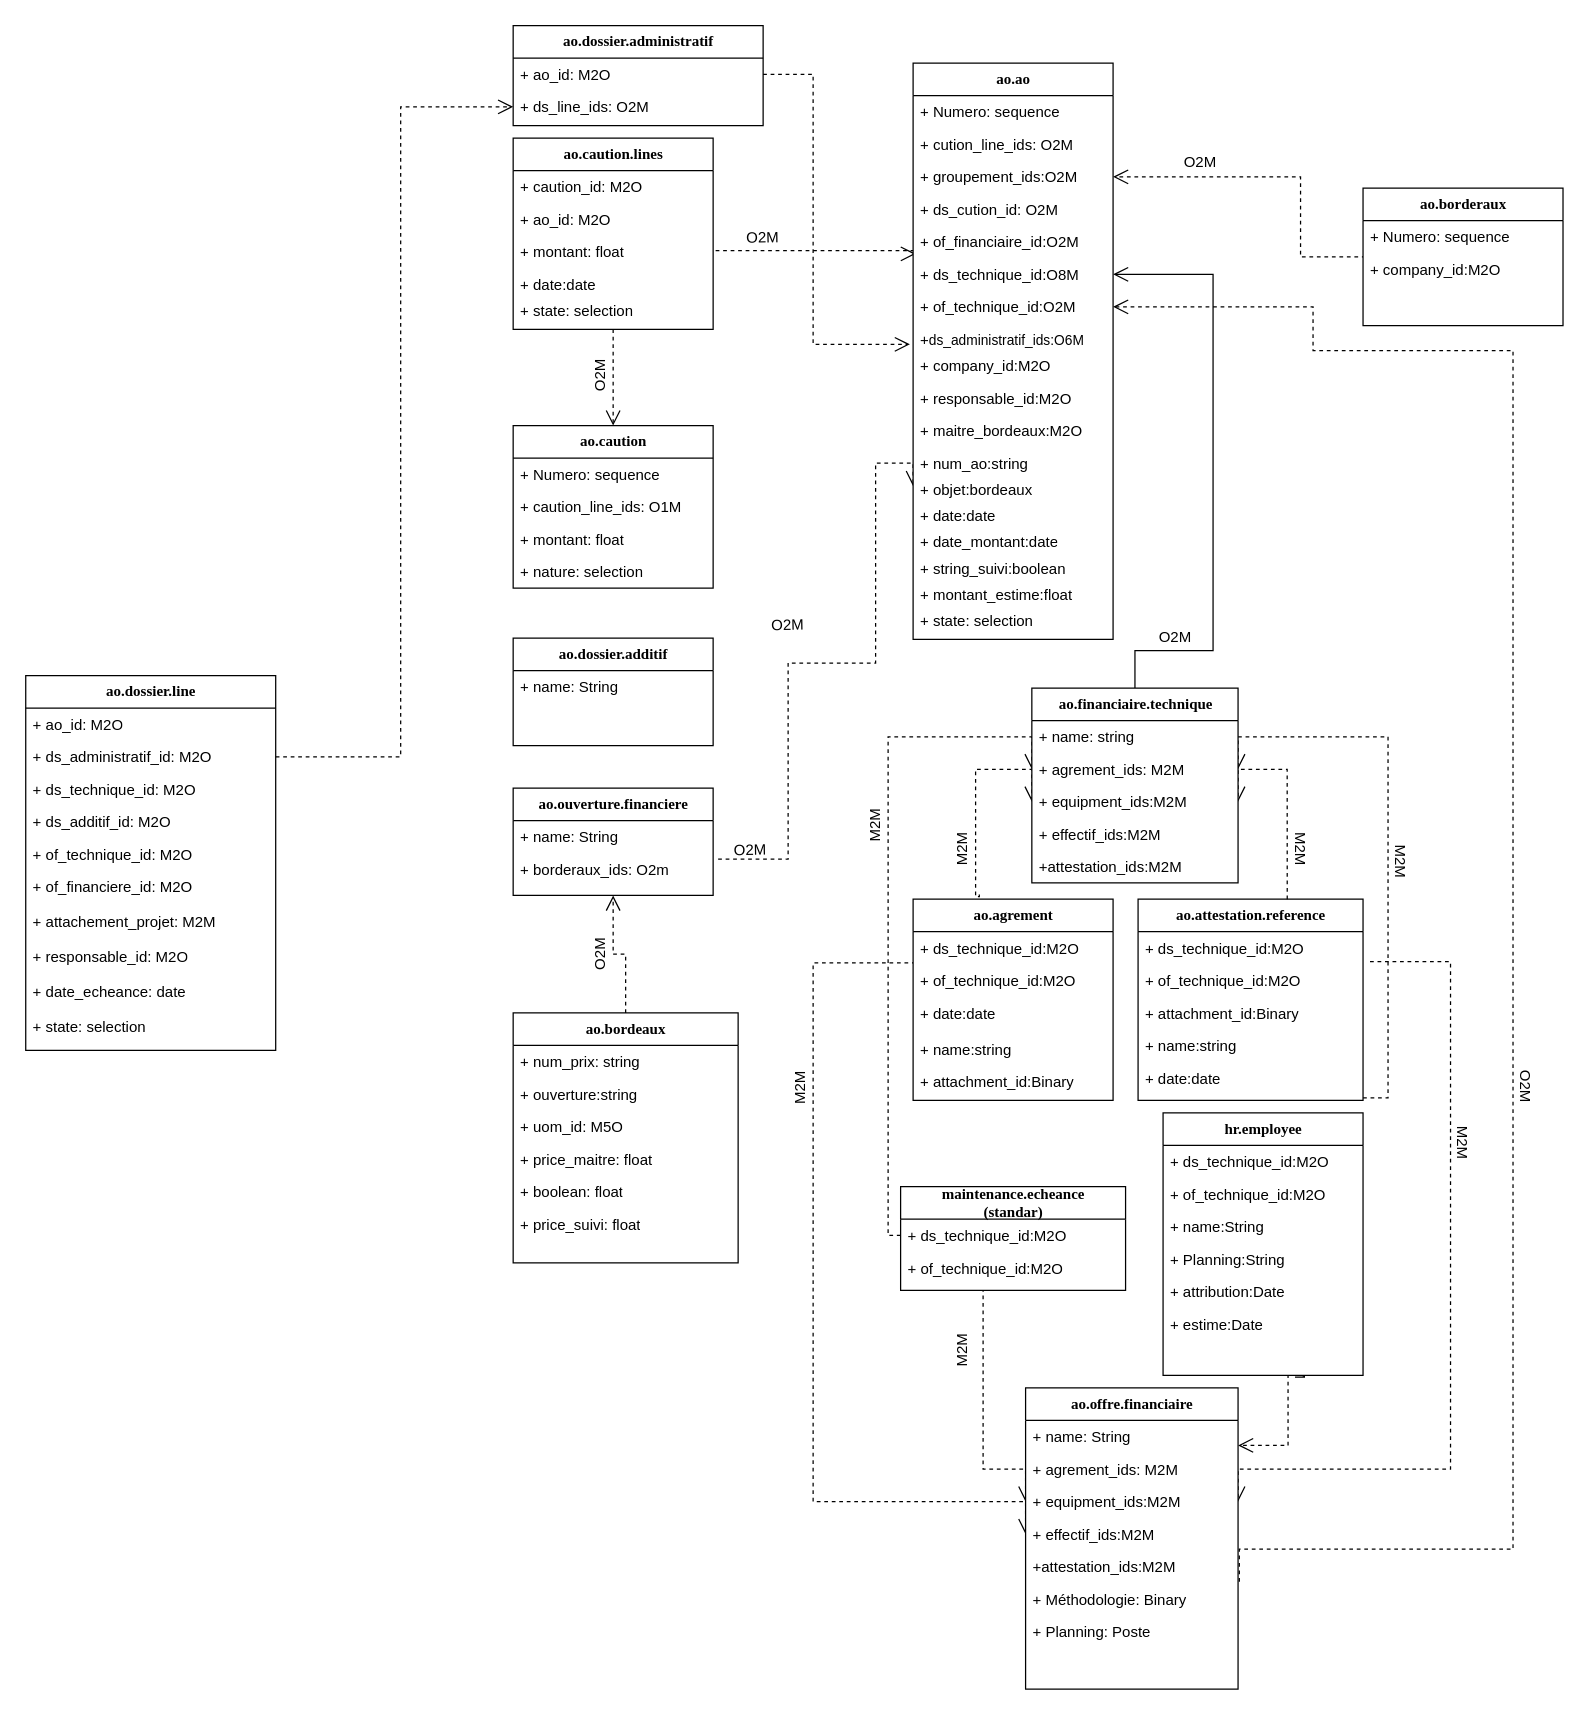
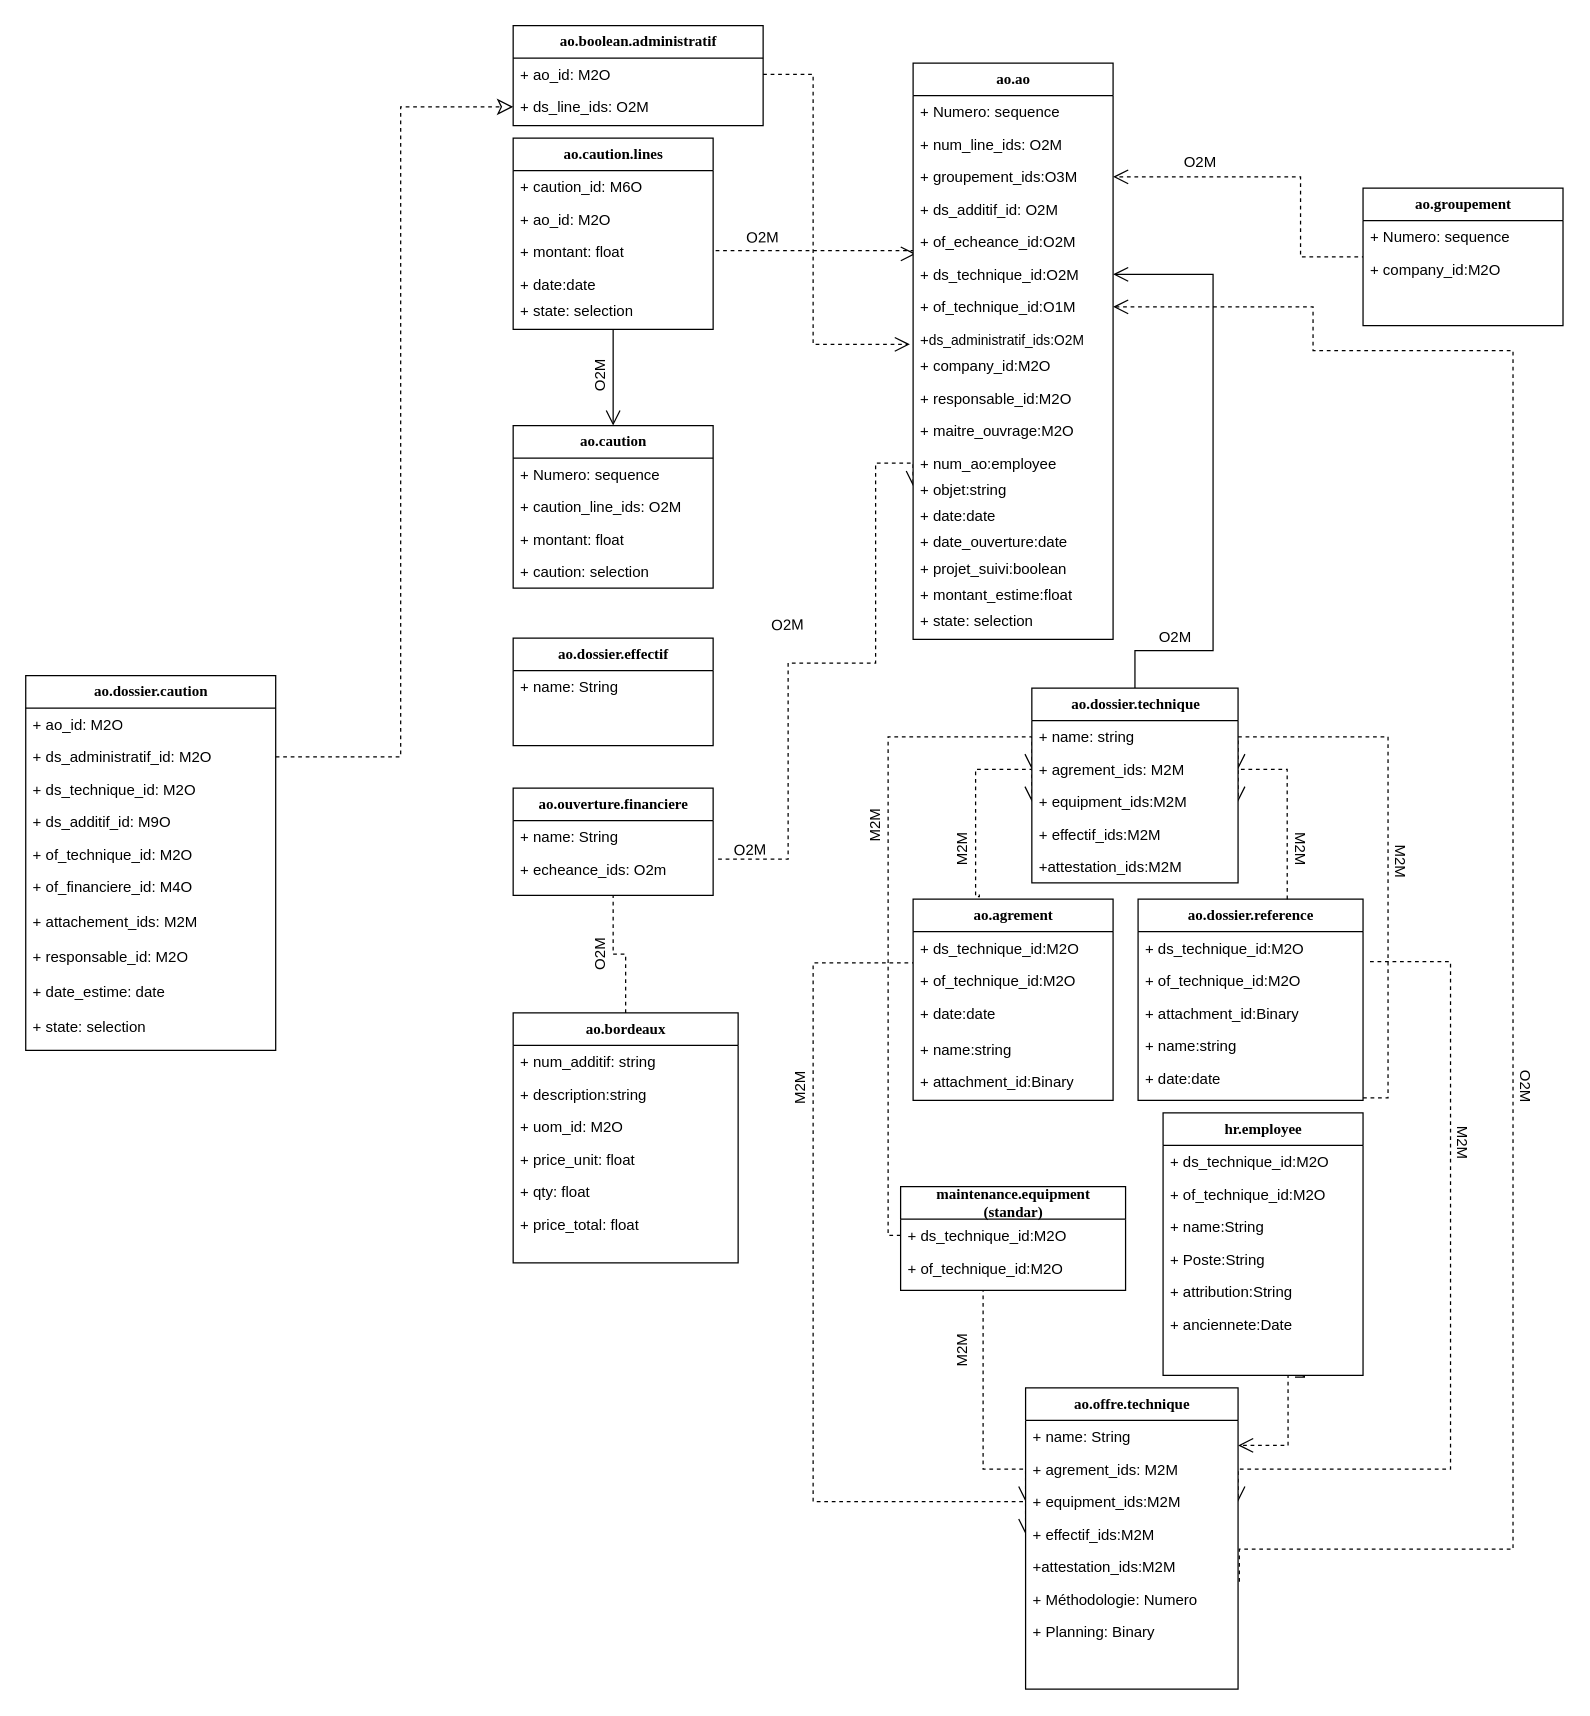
(639, 42) -> (639, 42)
(502, 107) -> (499, 107)
(999, 146) -> (989, 146)
(999, 178) -> (999, 178)
(582, 188) -> (582, 188)
(1464, 204) -> (1464, 204)
(991, 211) -> (993, 211)
(1006, 243) -> (999, 243)
(1001, 276) -> (1001, 276)
(1001, 308) -> (1001, 308)
(1014, 350) -> (1014, 350)
(613, 376) -> (613, 376)
(1003, 432) -> (999, 432)
(978, 465) -> (986, 465)
(984, 491) -> (974, 491)
(604, 508) -> (604, 508)
(997, 543) -> (1005, 543)
(1001, 570) -> (1003, 570)
(591, 573) -> (593, 573)
(614, 654) -> (614, 654)
(151, 692) -> (151, 692)
(1136, 704) -> (1136, 704)
(105, 823) -> (105, 823)
(597, 871) -> (593, 871)
(118, 888) -> (118, 888)
(613, 901) -> (613, 900)
(1251, 916) -> (1251, 916)
(132, 923) -> (118, 923)
(115, 993) -> (105, 993)
(586, 1063) -> (597, 1063)
(590, 1096) -> (595, 1096)
(567, 1128) -> (567, 1128)
(597, 1161) -> (589, 1161)
(578, 1193) -> (563, 1193)
(1014, 1203) -> (1014, 1203)
(591, 1226) -> (593, 1226)
(1232, 1261) -> (1224, 1261)
(1238, 1293) -> (1245, 1293)
(1219, 1326) -> (1236, 1326)
(1133, 1404) -> (1133, 1404)
(1114, 1601) -> (1116, 1601)
(1095, 1633) -> (1097, 1633)
